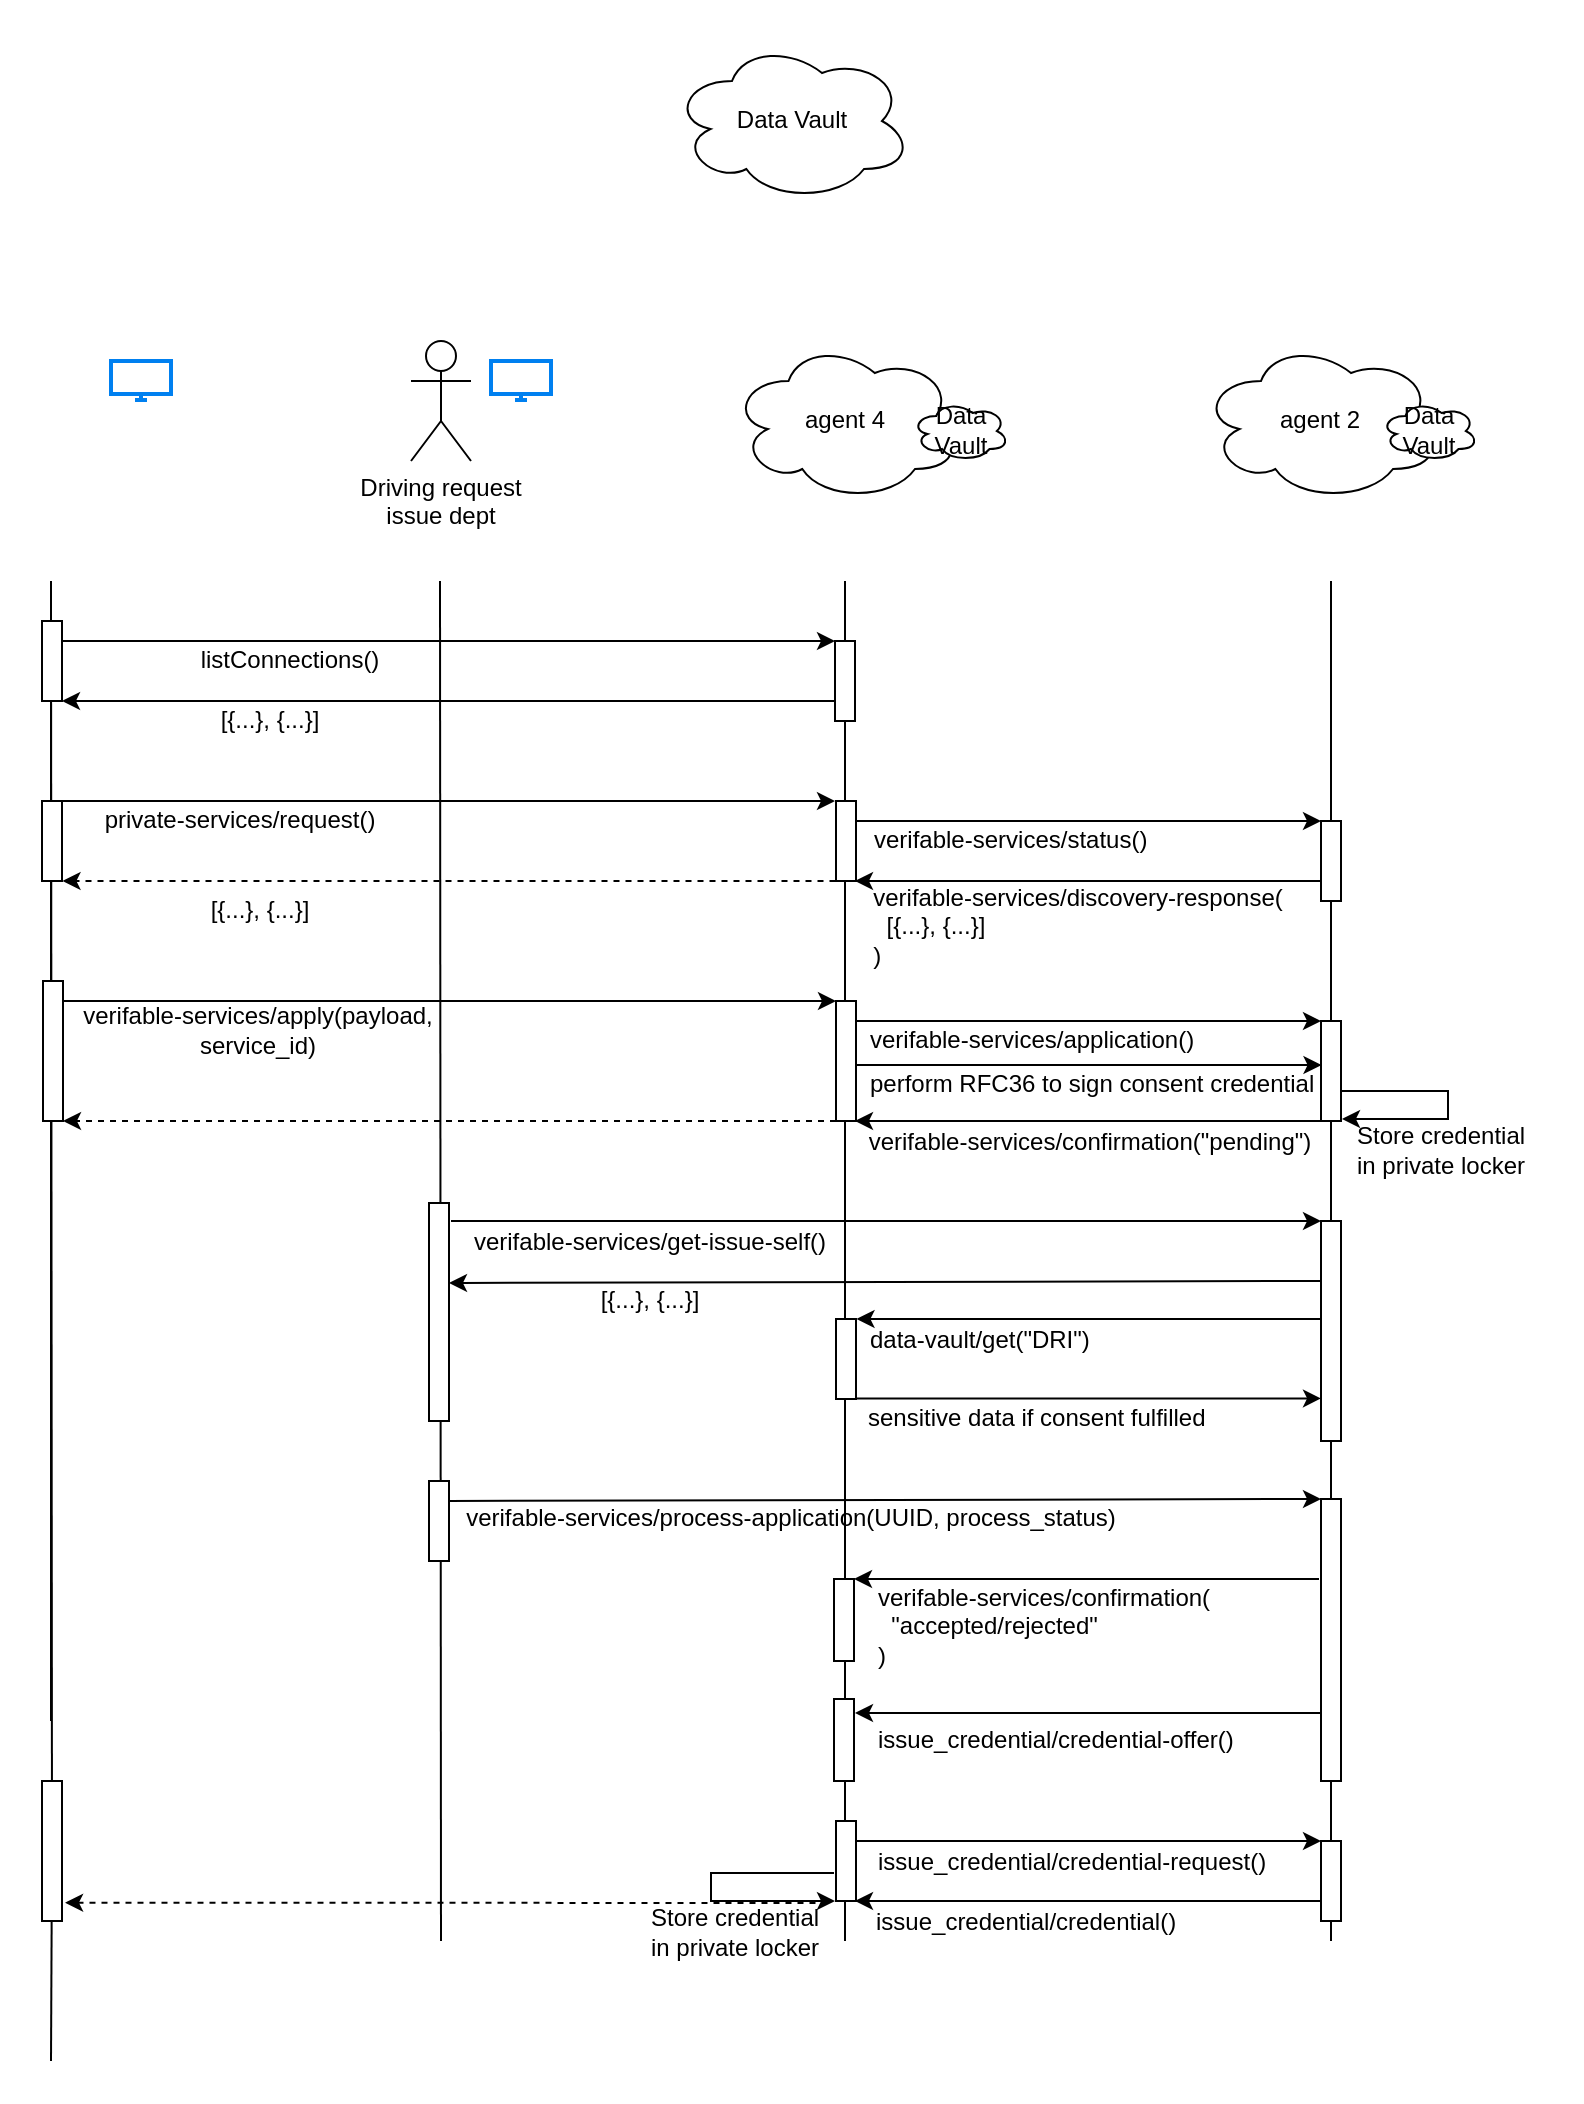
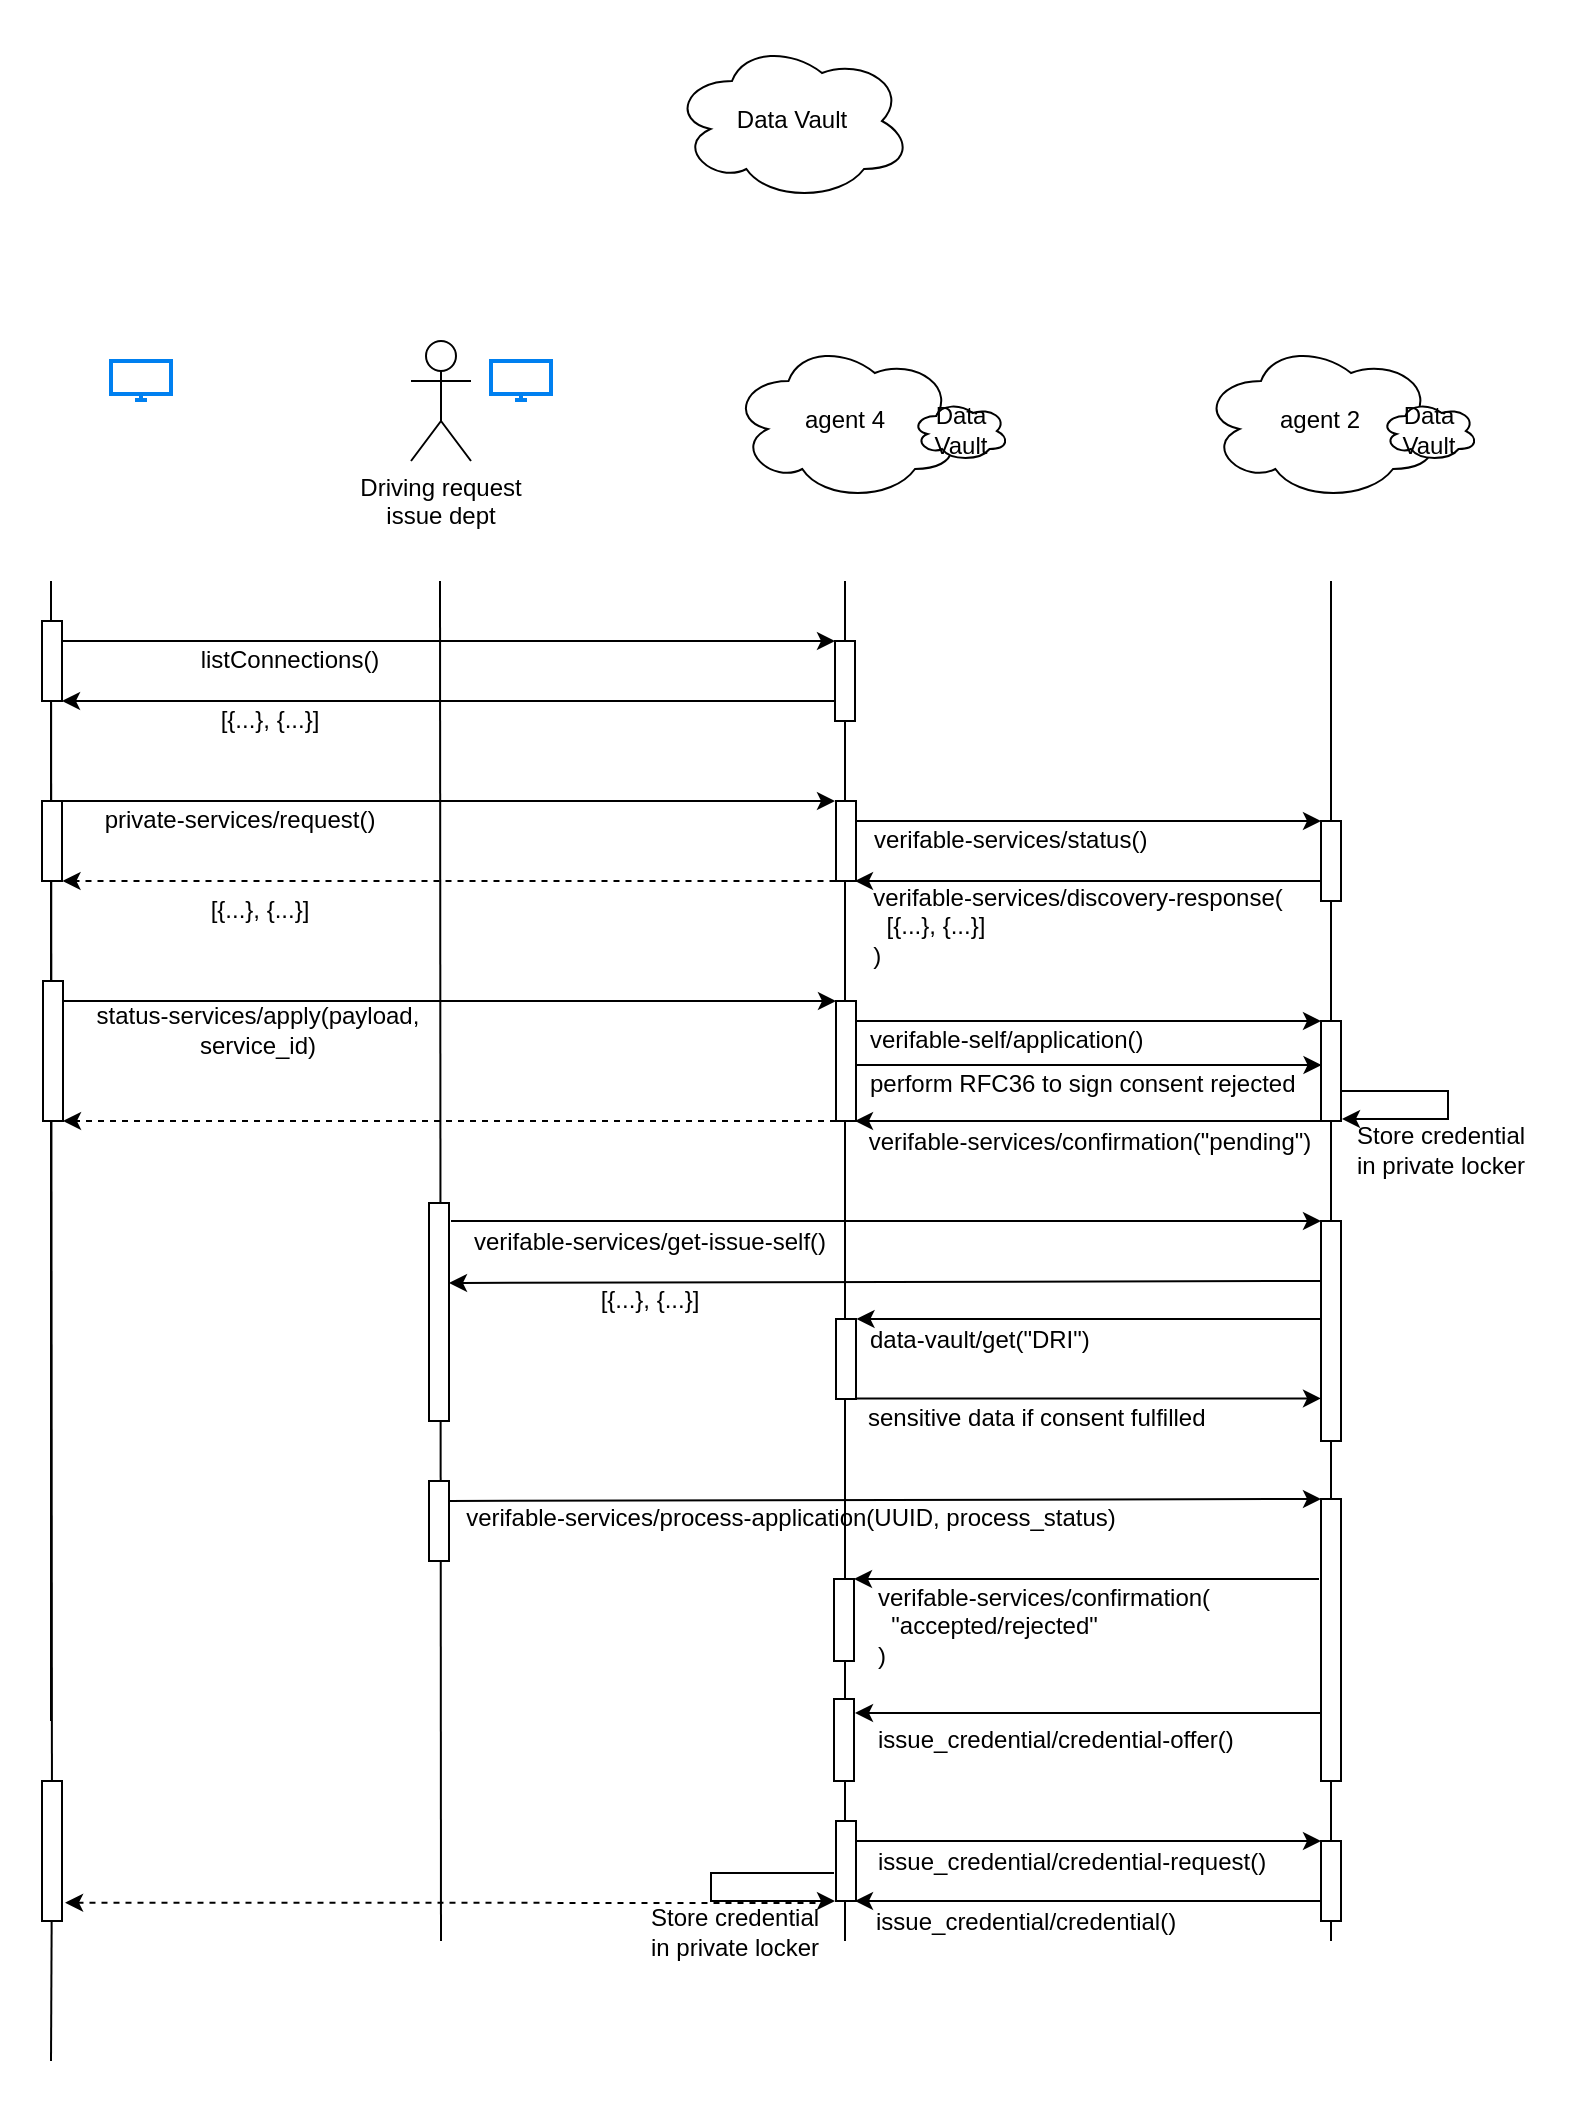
(259, 1031) -> (259, 1031)
(1049, 1041) -> (1040, 1041)
(1115, 1085) -> (1108, 1085)
